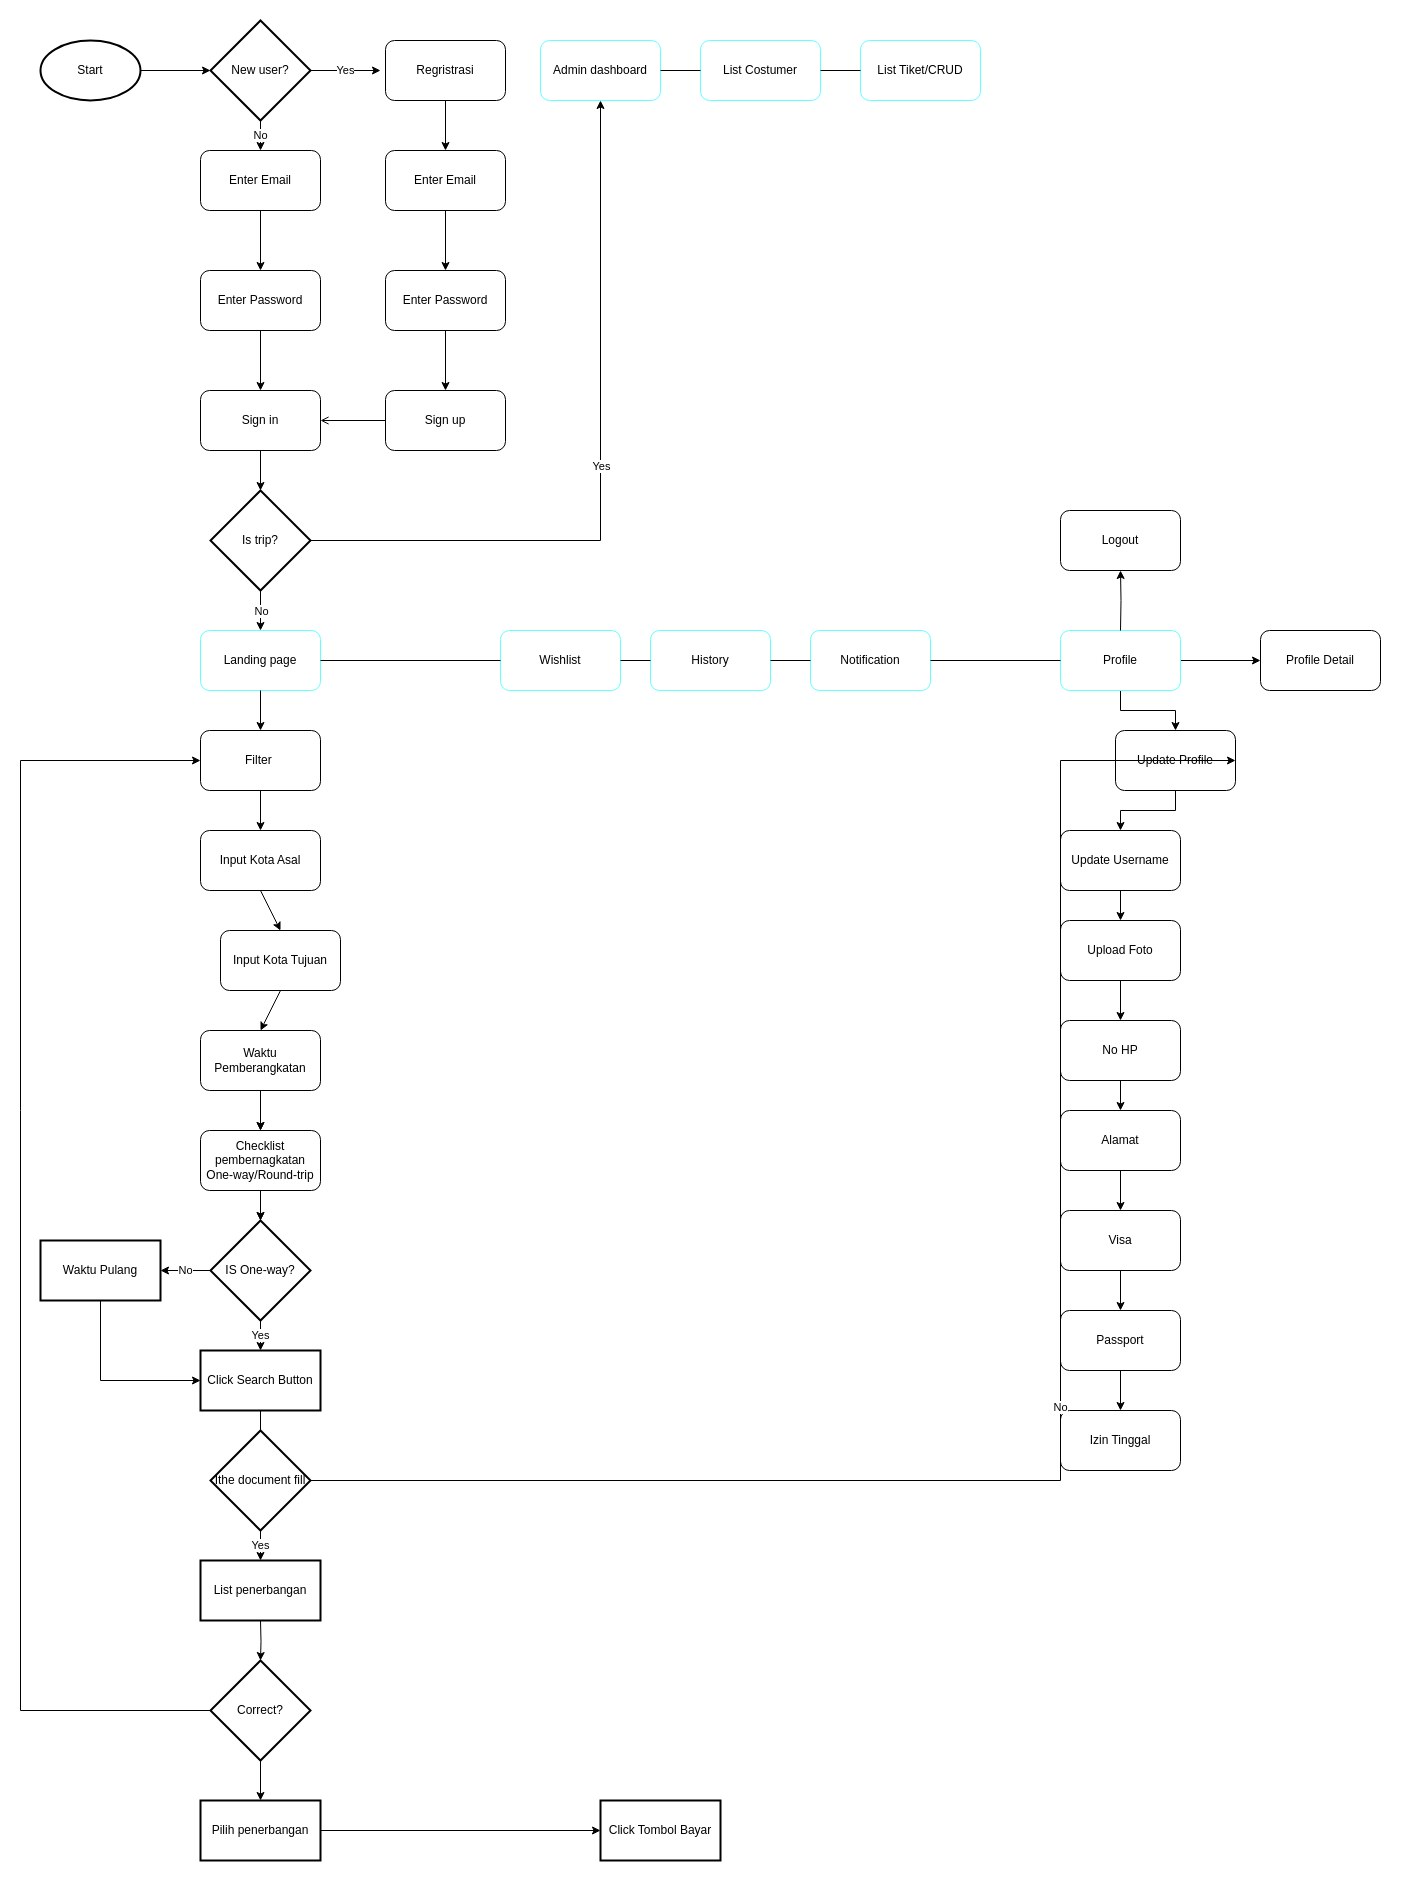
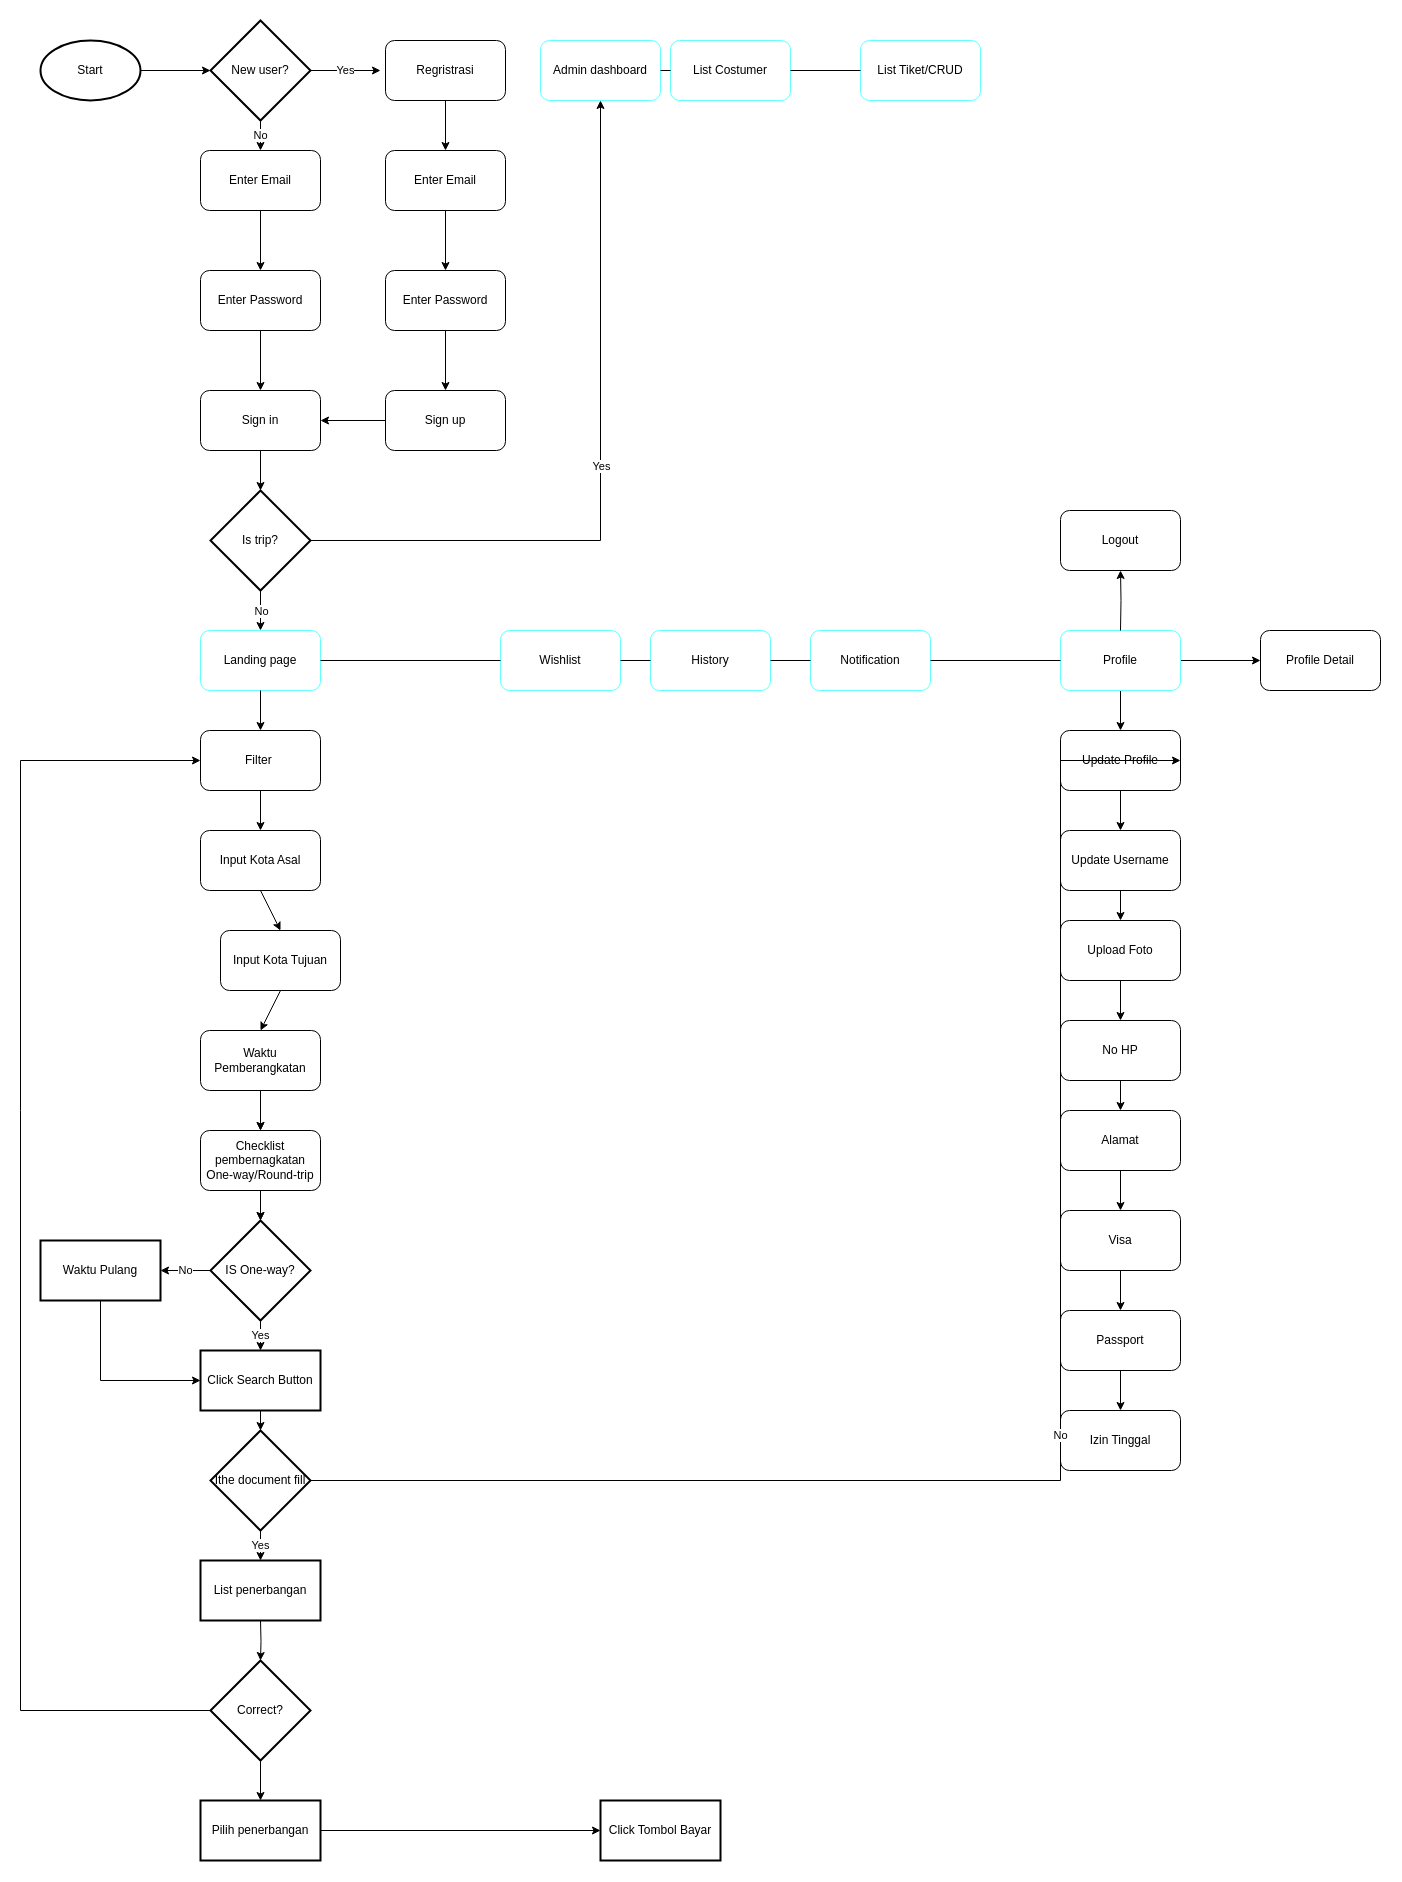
(761, 71) -> (731, 71)
(326, 421) -> (328, 421)
(1176, 761) -> (1121, 761)
(261, 1425) -> (261, 1422)
